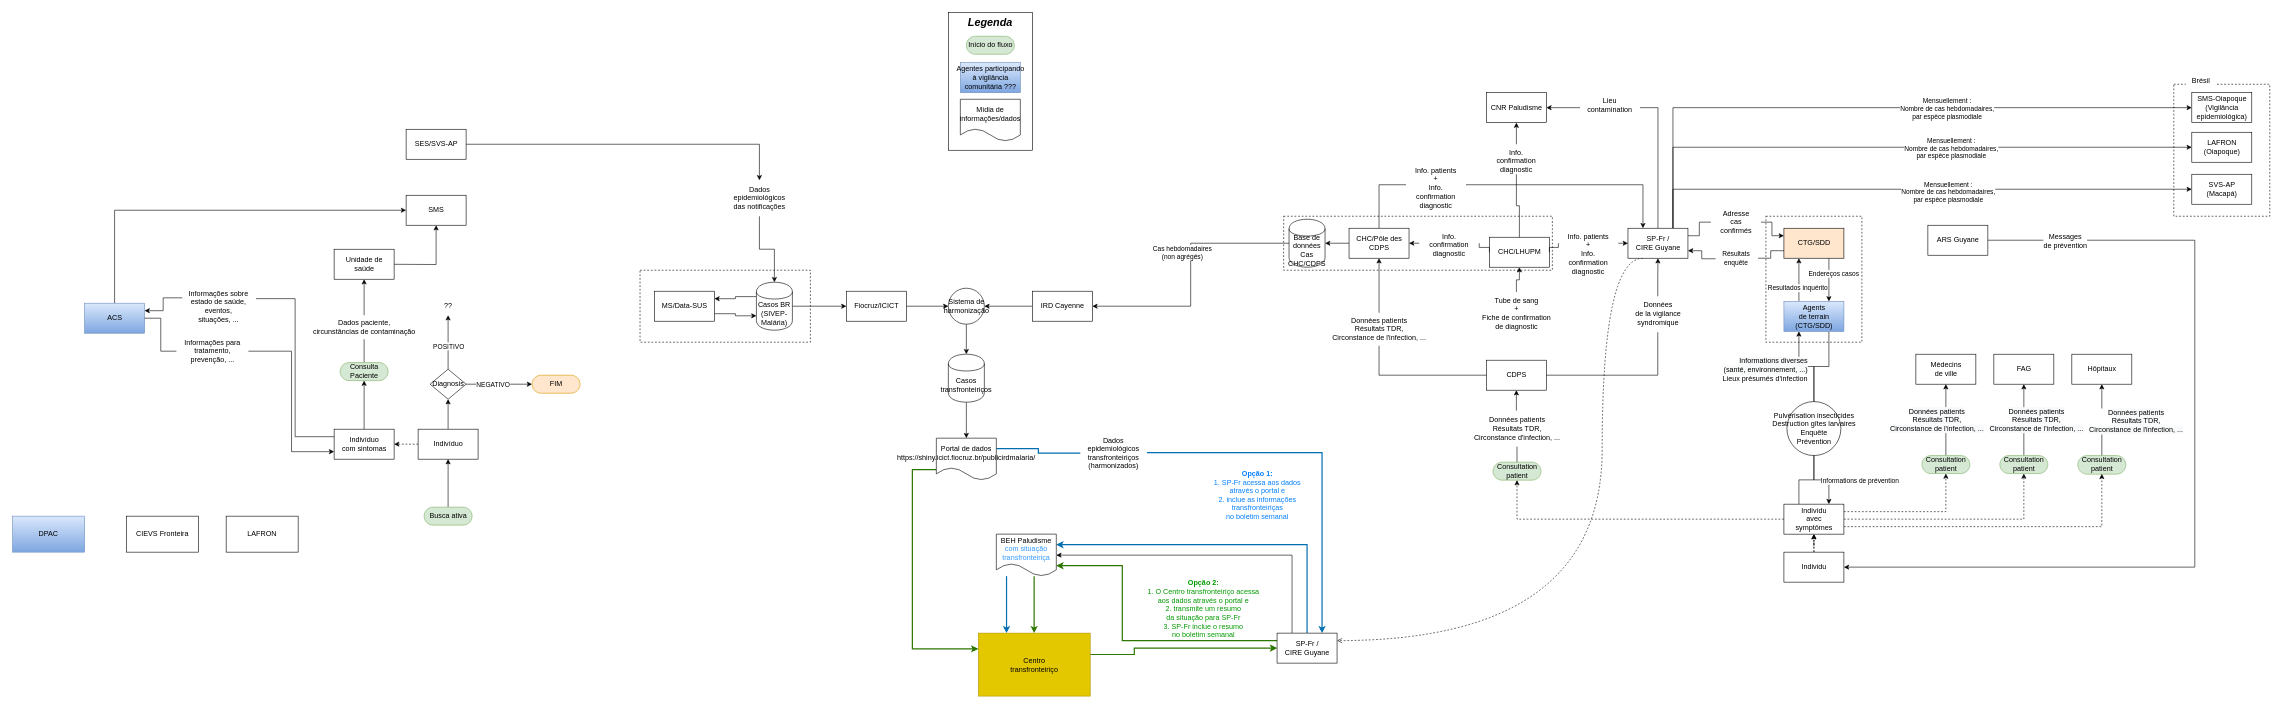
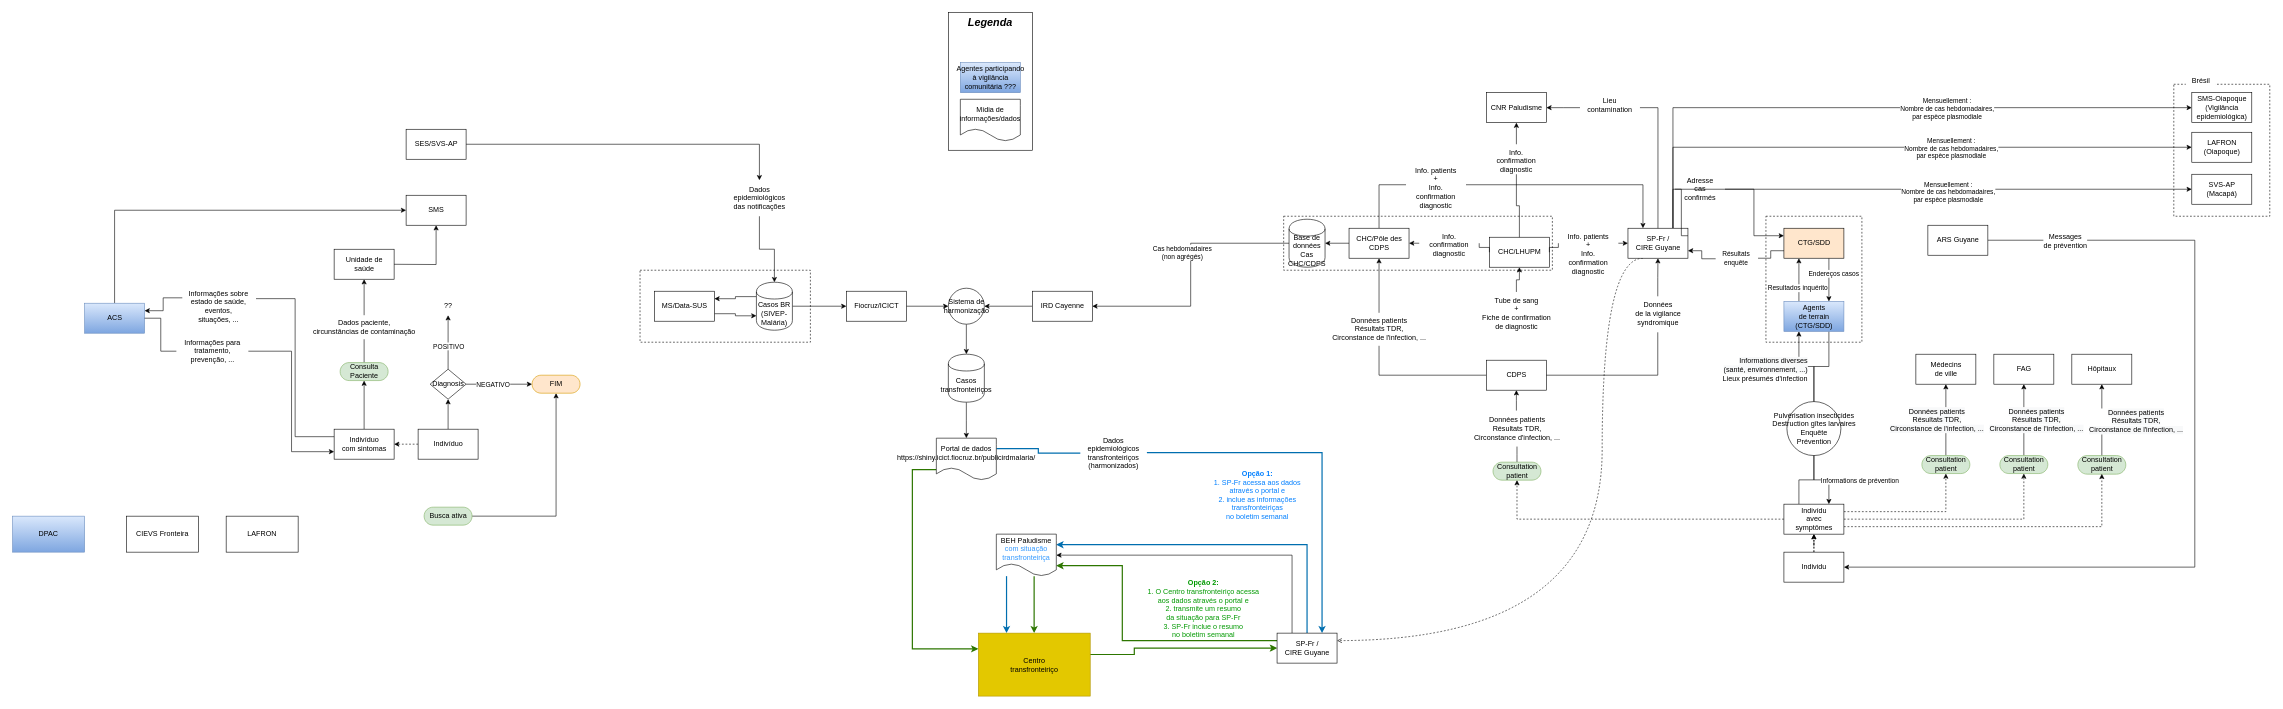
(990, 45) -> none
(1736, 222) -> (1700, 189)
(448, 464) -> (556, 398)
